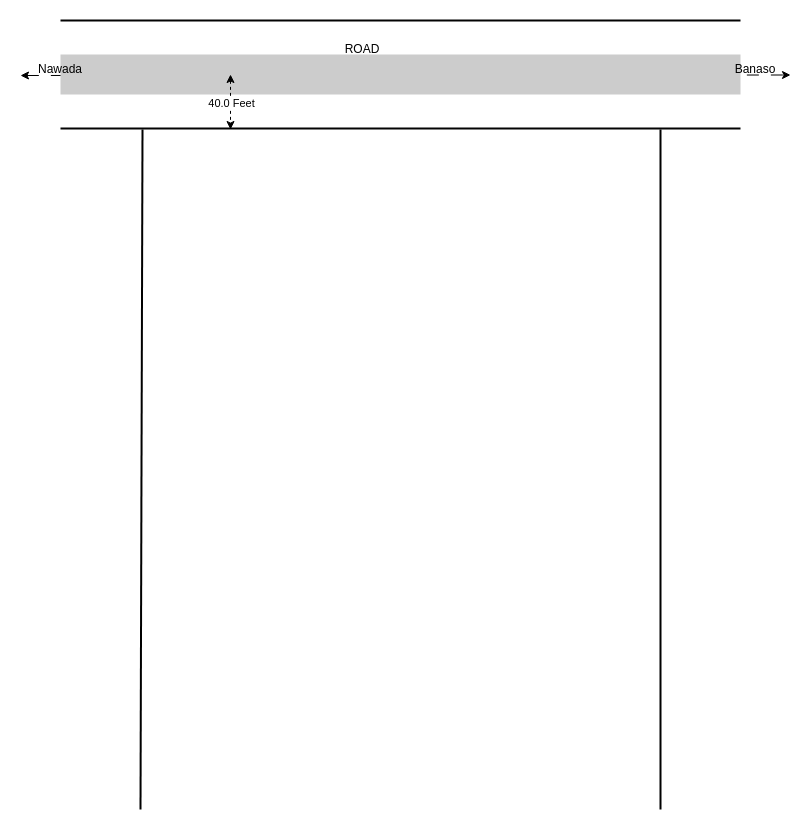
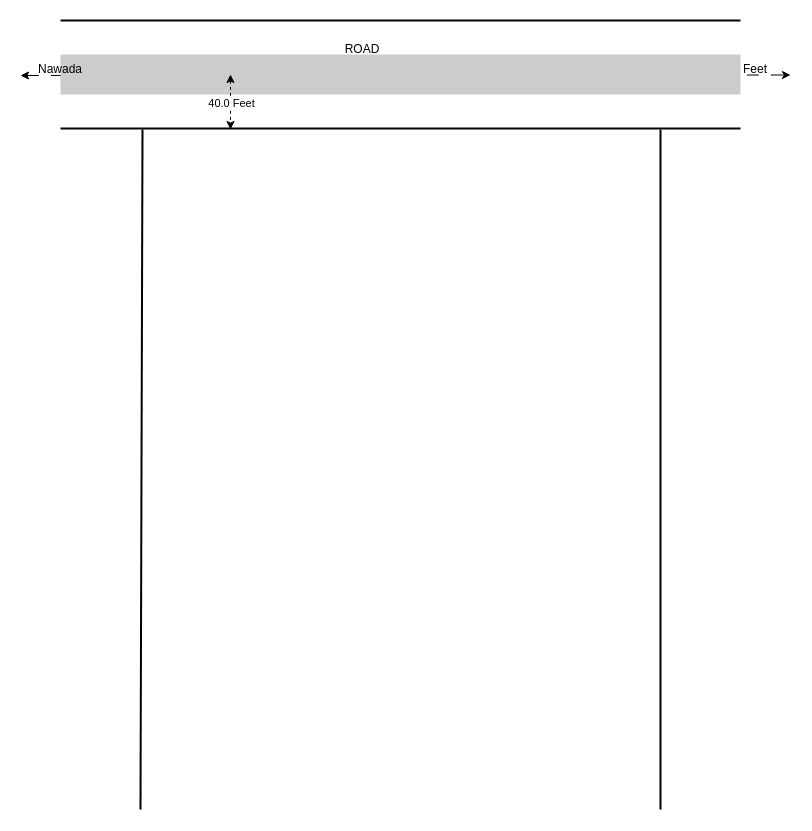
(756, 70) -> (756, 70)
